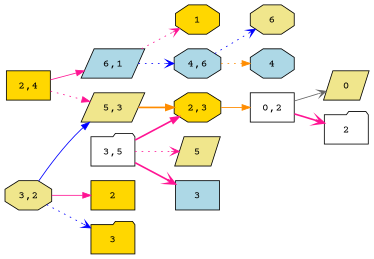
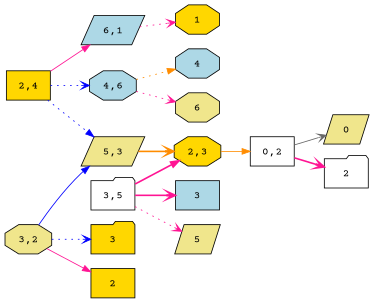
(232, 43) -> (152, 96)
(152, 63) -> (66, 85)
(66, 95) -> (68, 116)
(152, 107) -> (152, 151)
